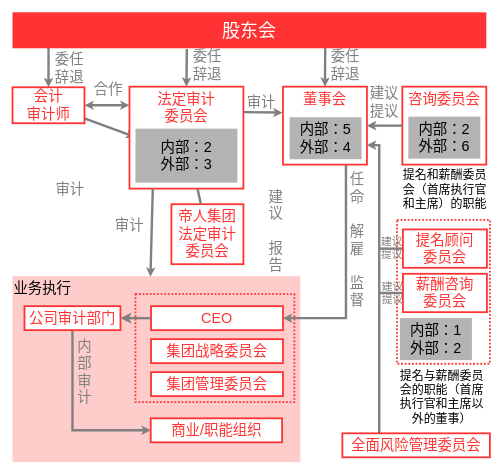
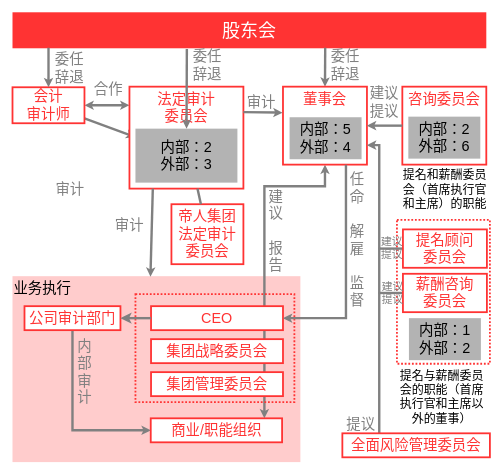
(186, 78) -> (187, 100)
none -> (264, 208)
(436, 339) -> (445, 339)
none -> (361, 425)
